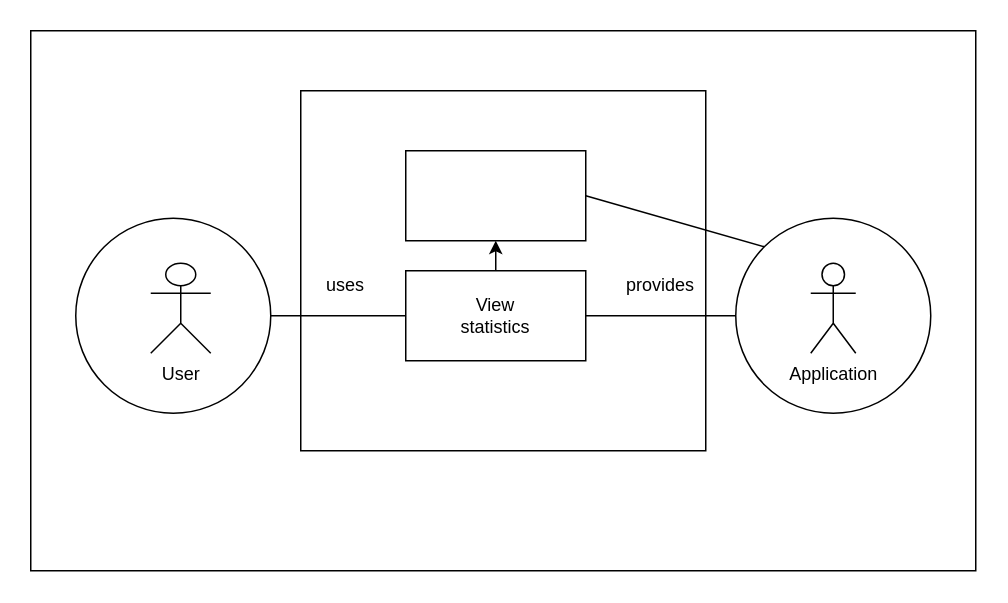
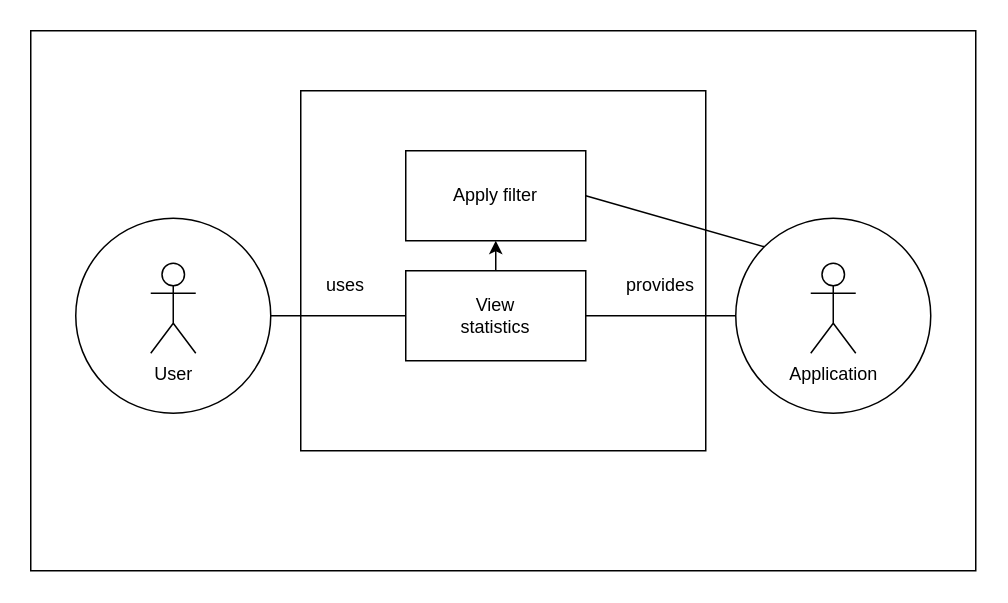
none -> (496, 196)
(181, 308) -> (173, 308)
